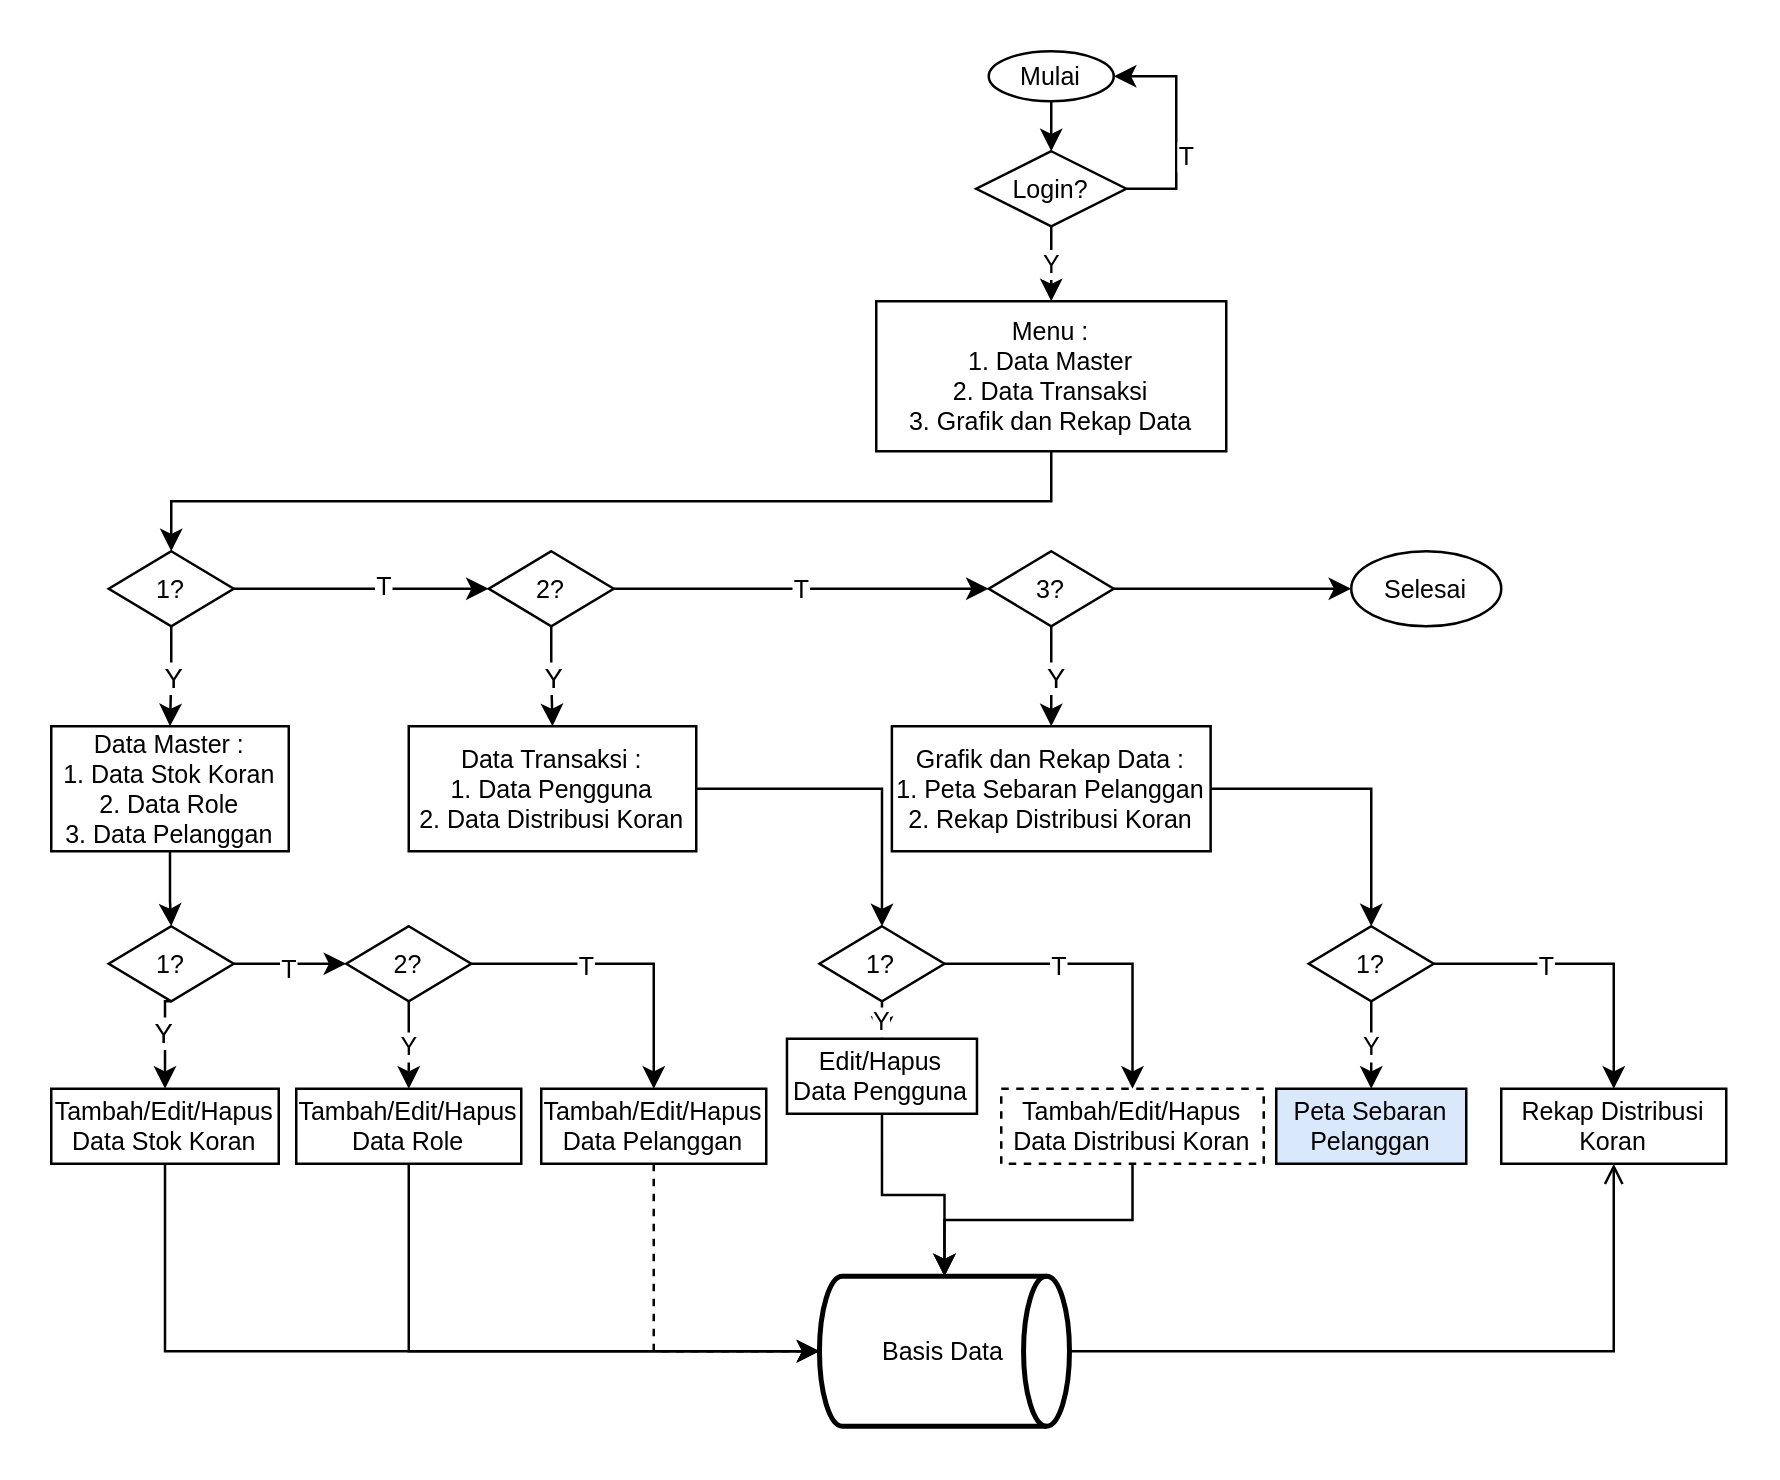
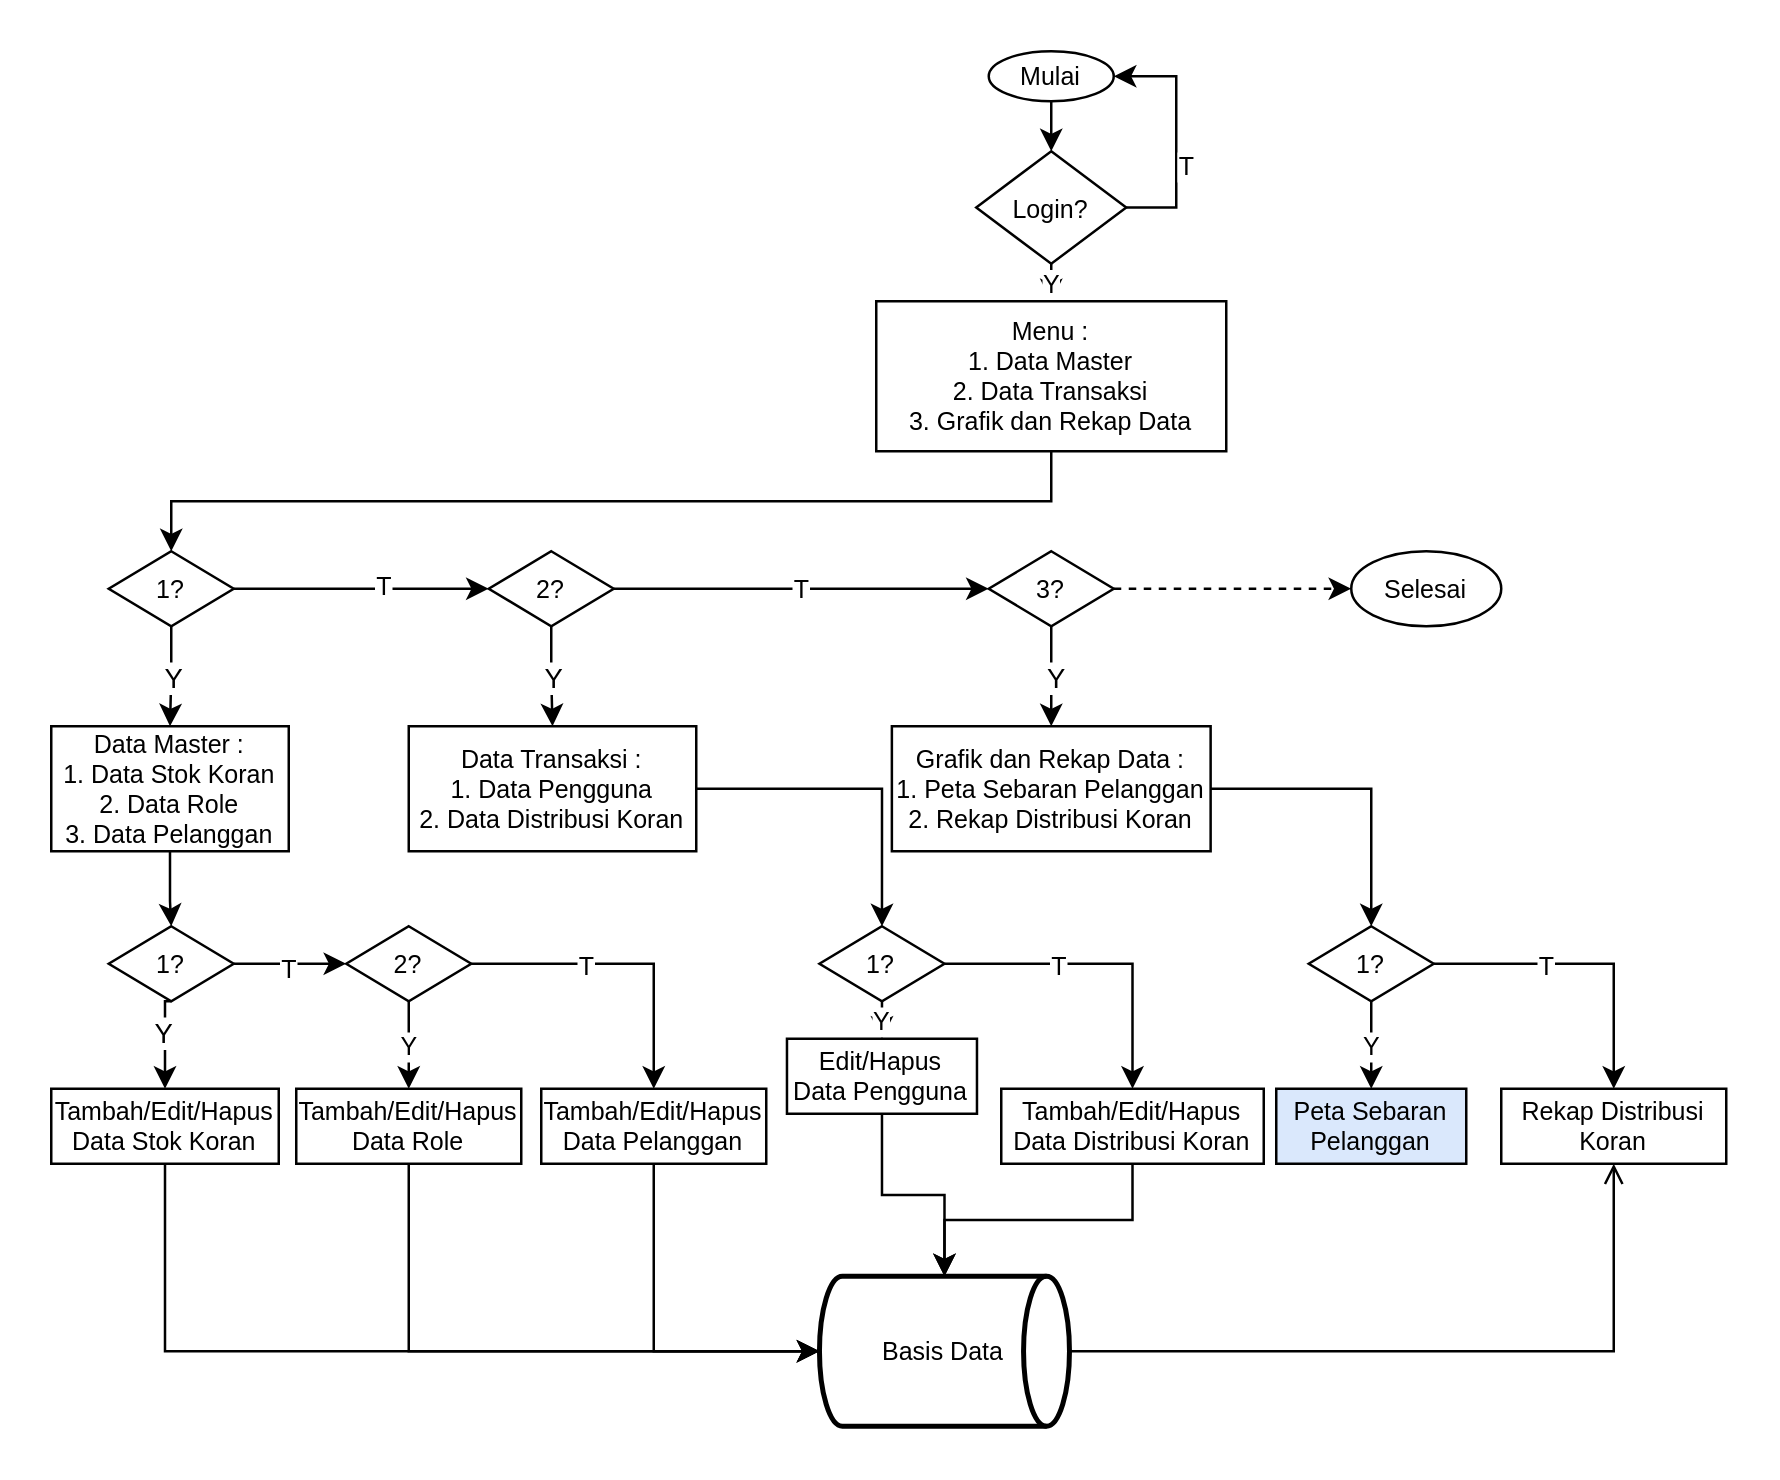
(1051, 189) -> (1051, 208)
(1227, 589) -> (1227, 589)
(1133, 1126) -> (1133, 1126)
(654, 1255) -> (654, 1255)
